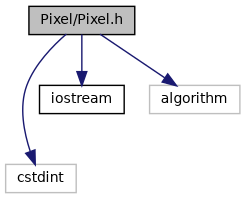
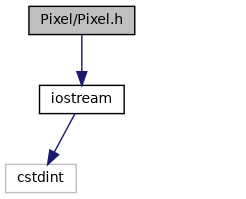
(27, 86) -> (65, 133)
(195, 99) -> none
